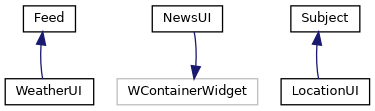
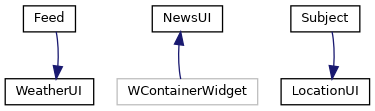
(196, 49) -> (179, 62)
(41, 62) -> (58, 49)
(317, 62) -> (334, 49)
